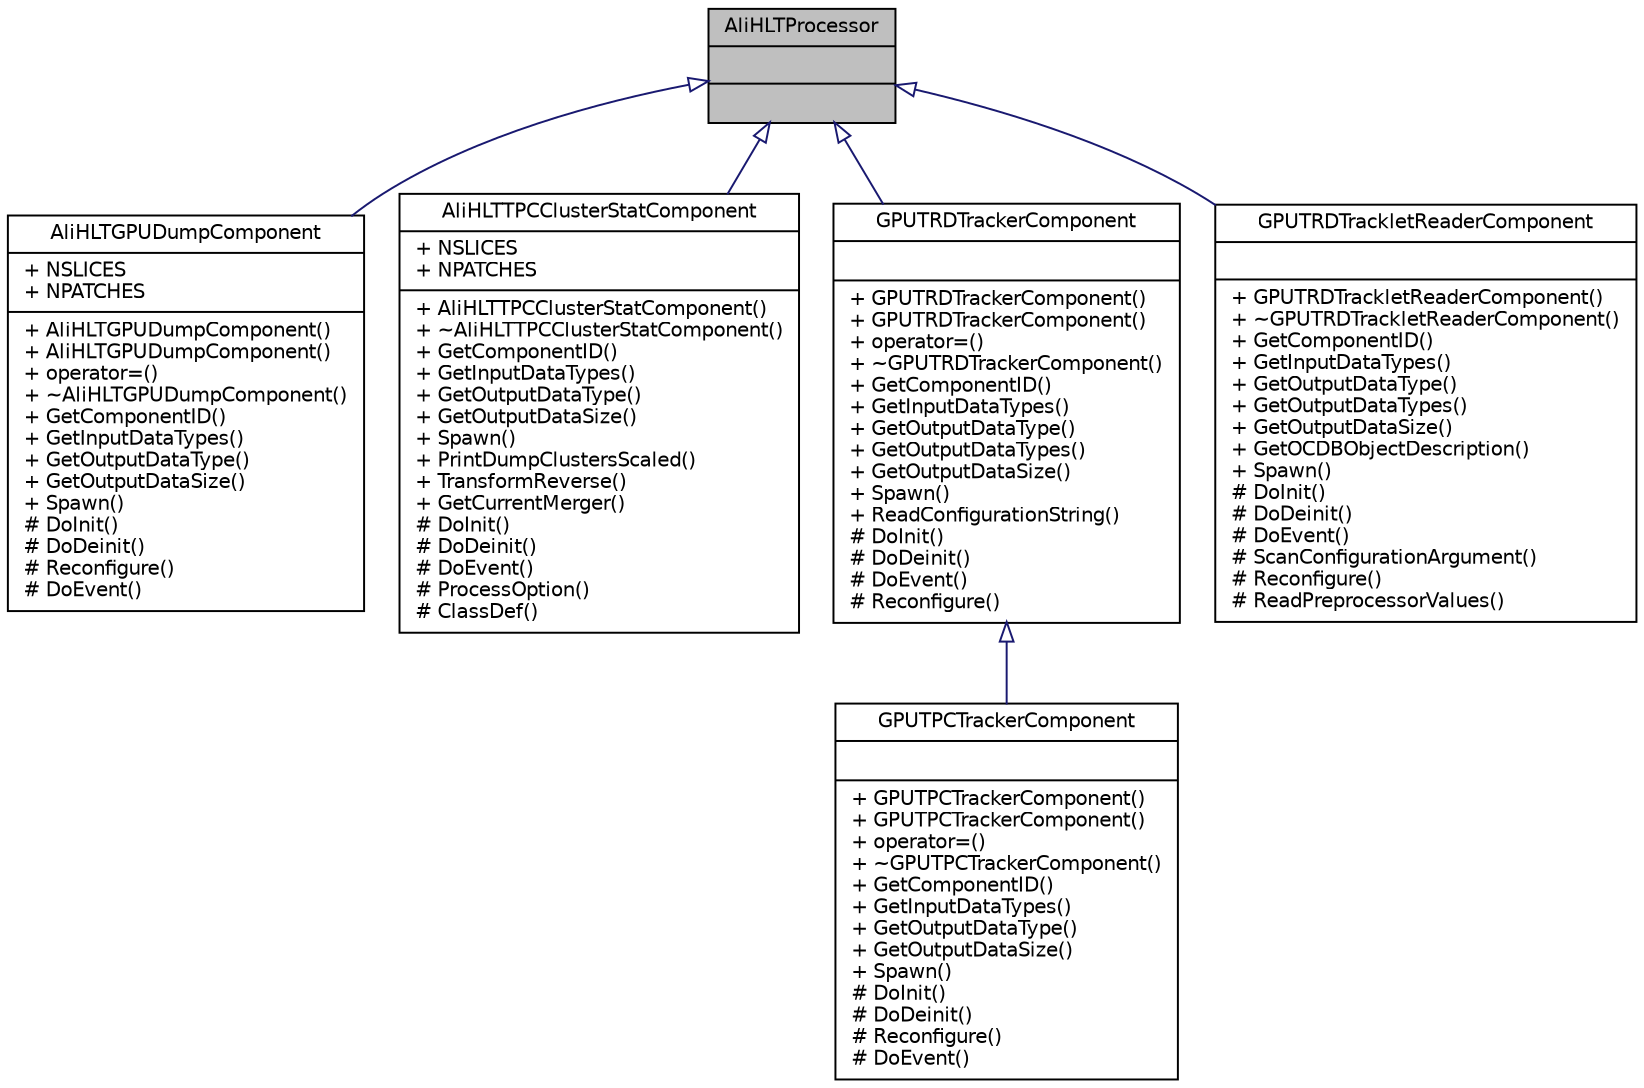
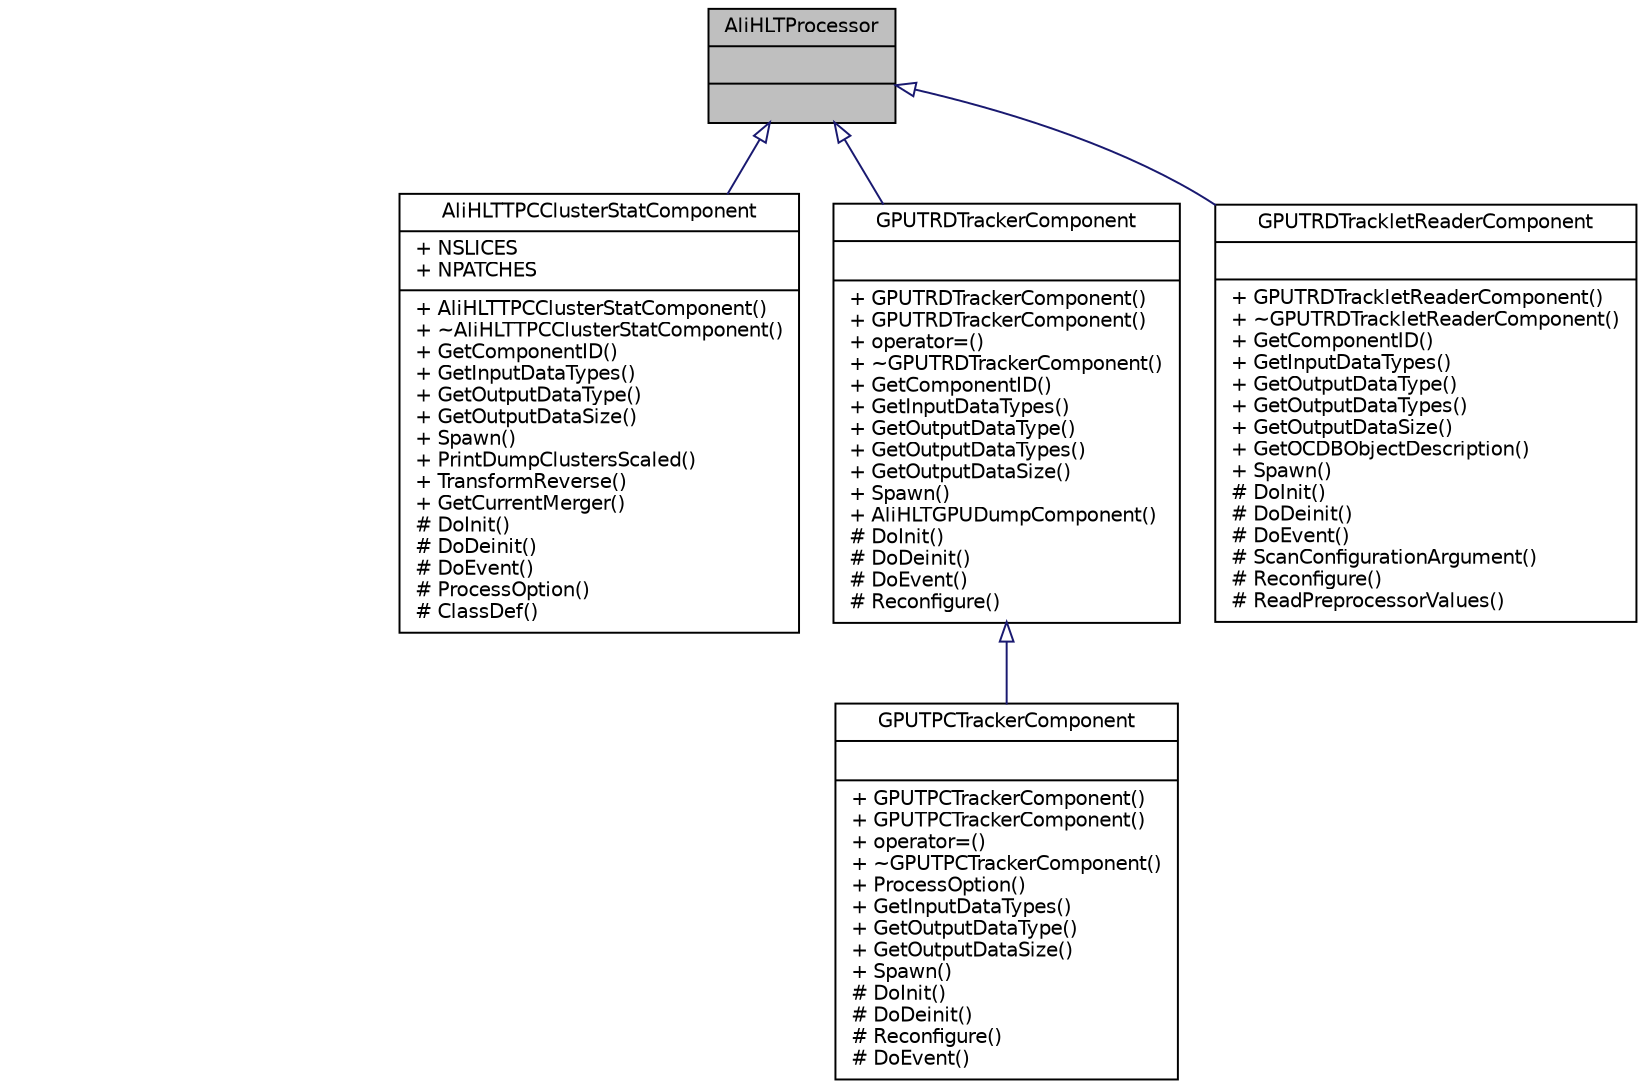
(186, 413) -> none
(985, 516) -> (1004, 516)
(953, 886) -> (939, 886)
